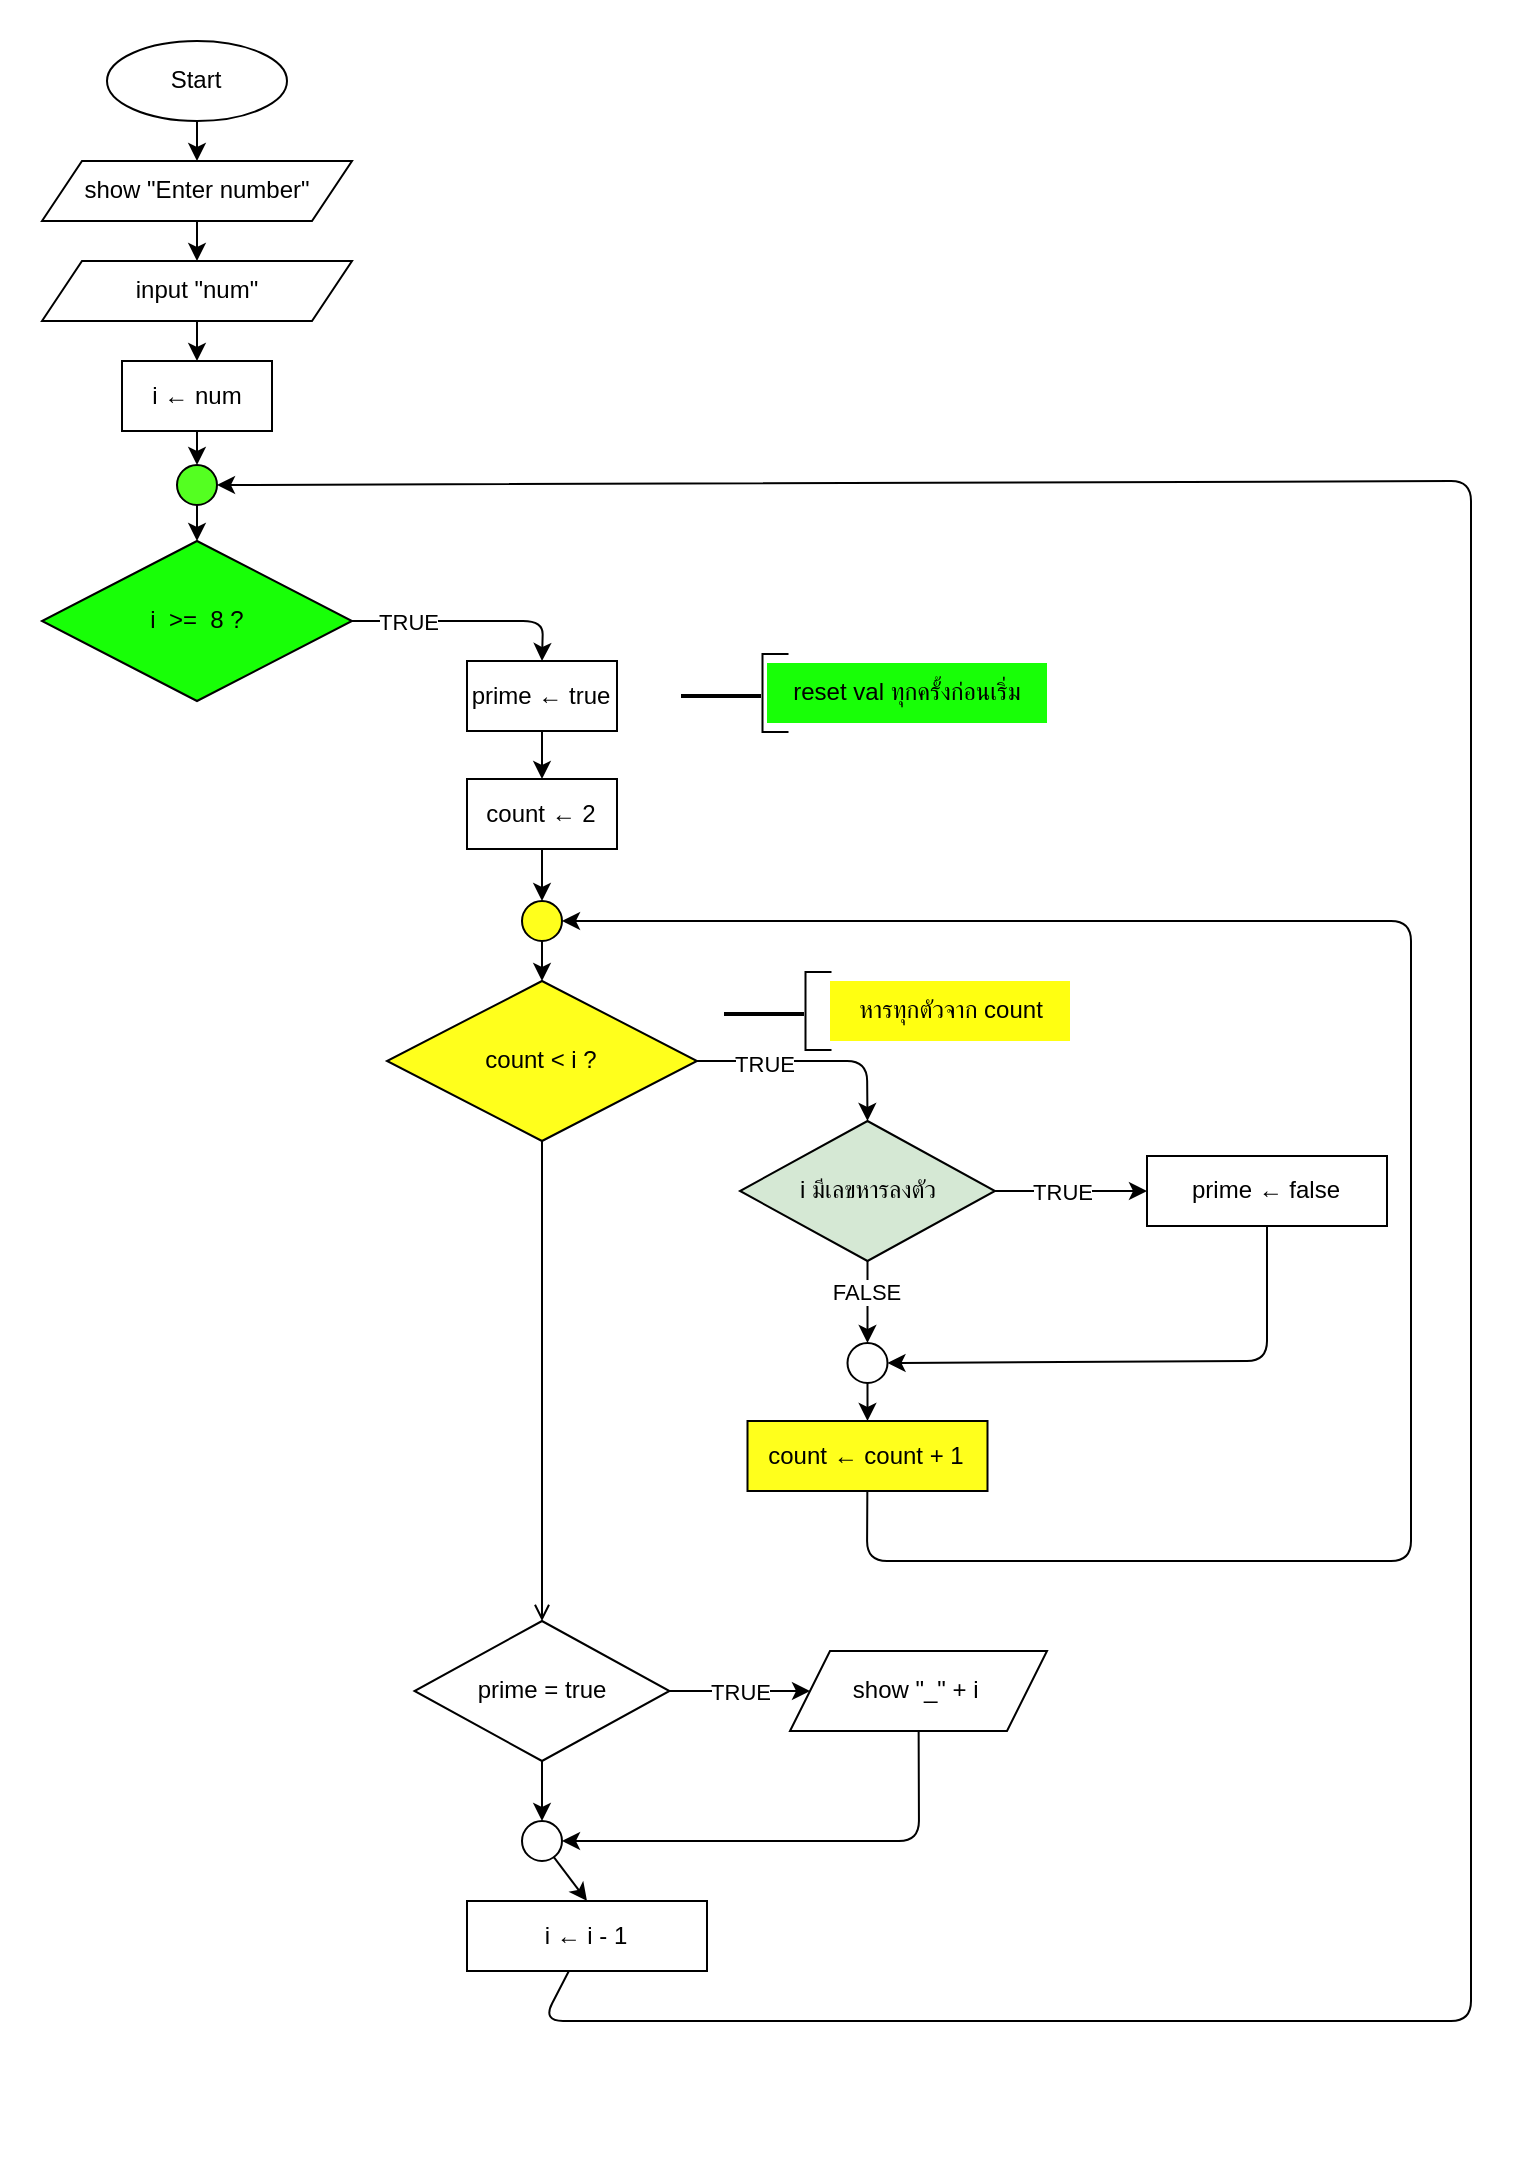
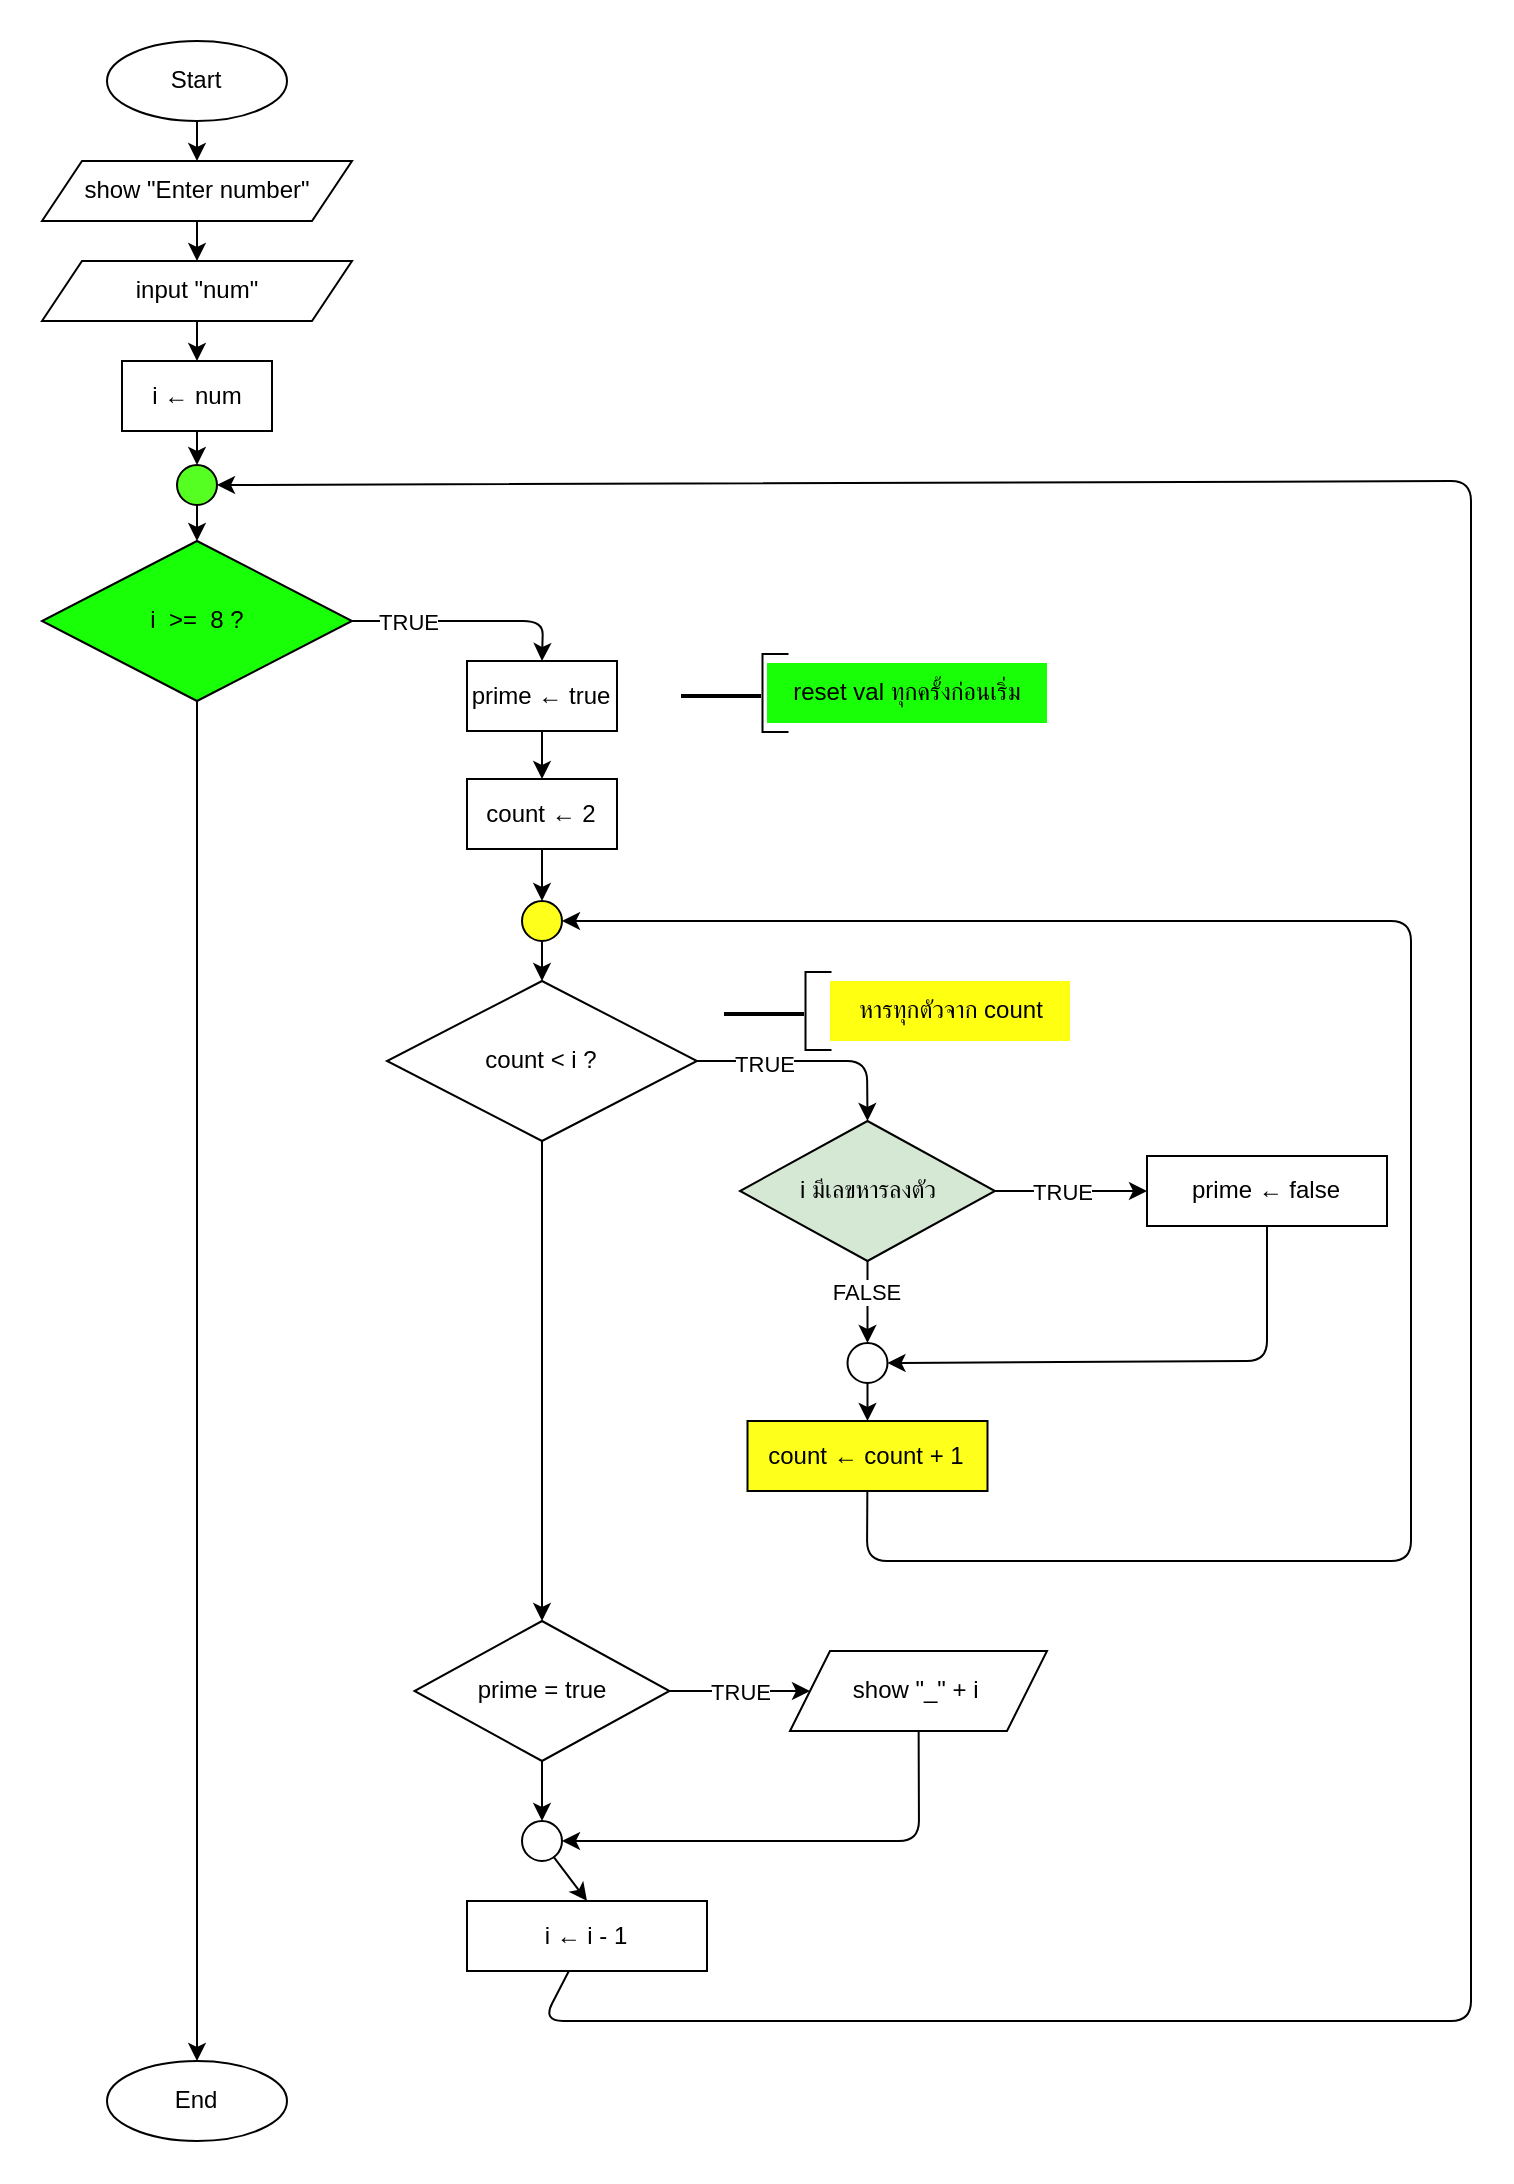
(542, 1061) -> (542, 1061)
none -> (197, 1374)
(542, 1609) -> (542, 1606)
none -> (197, 2101)
